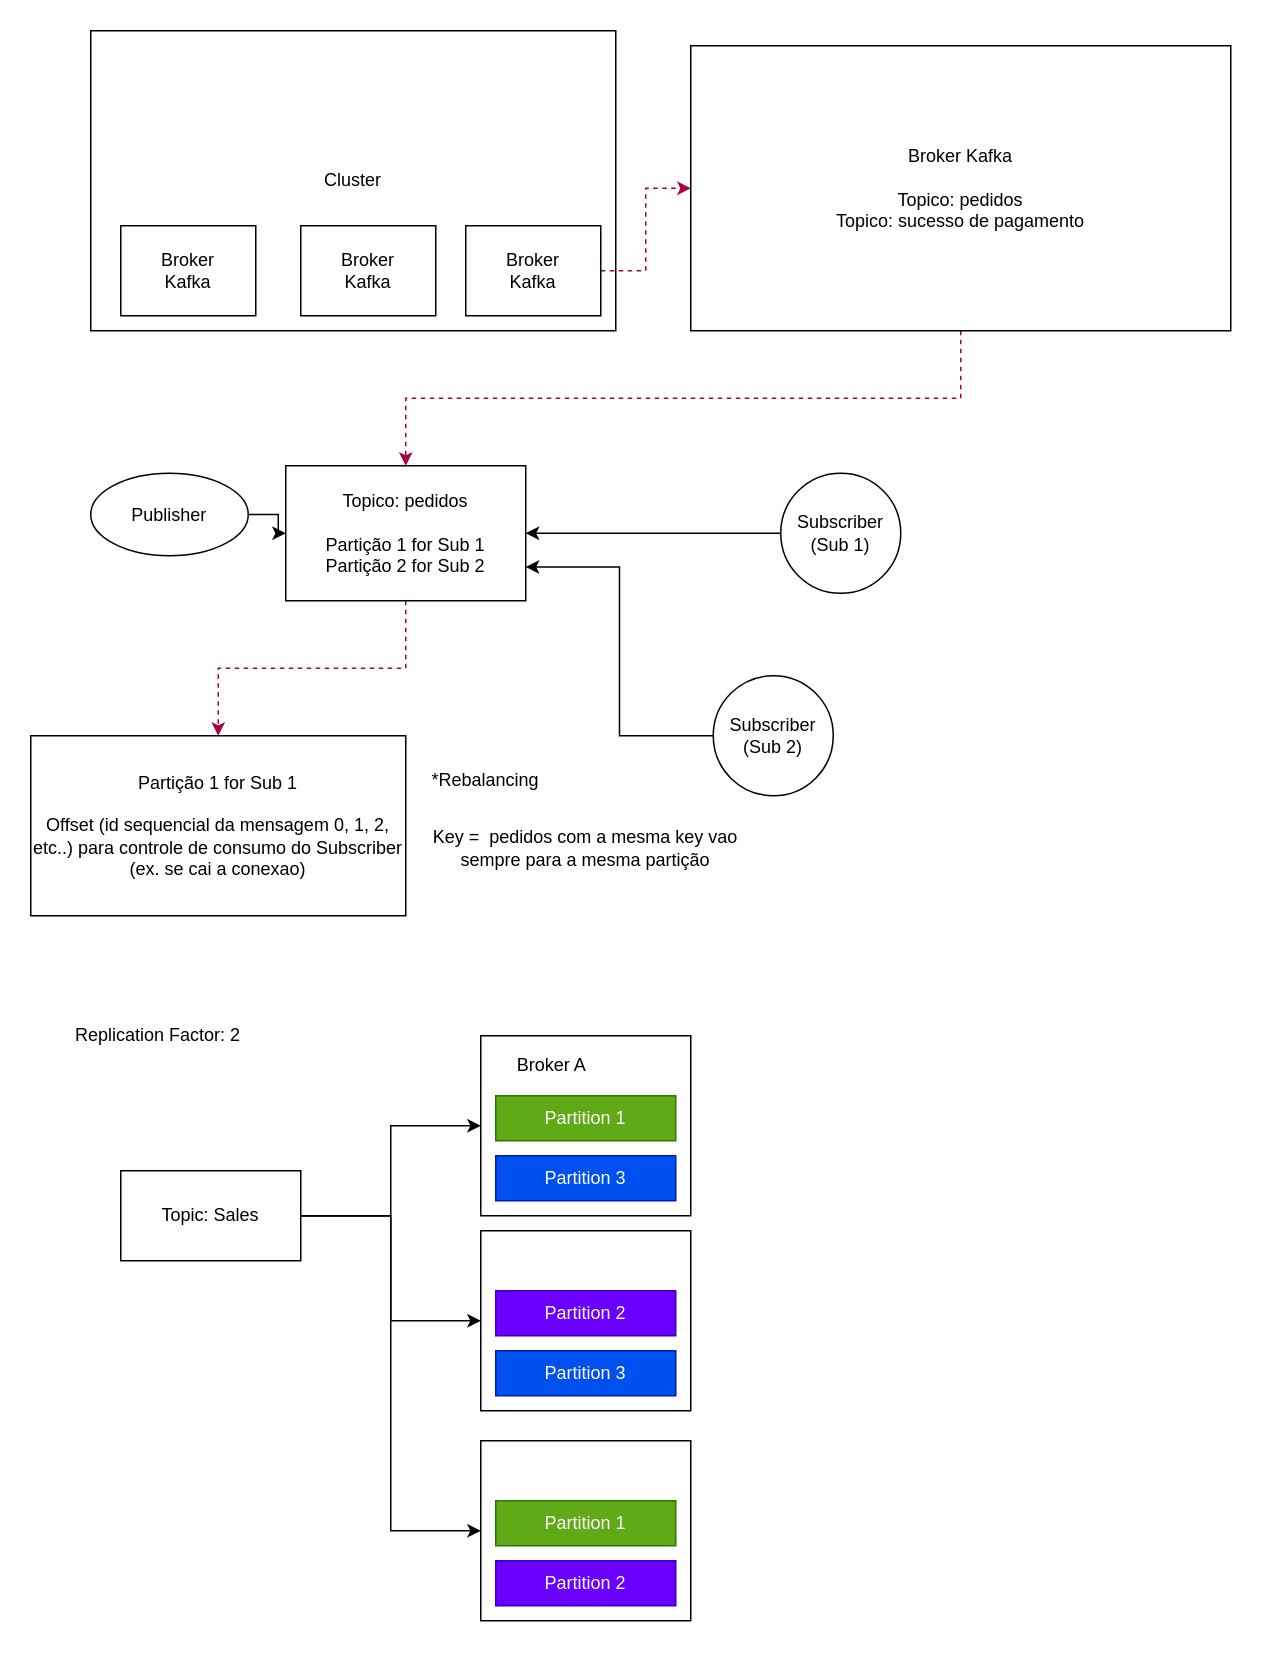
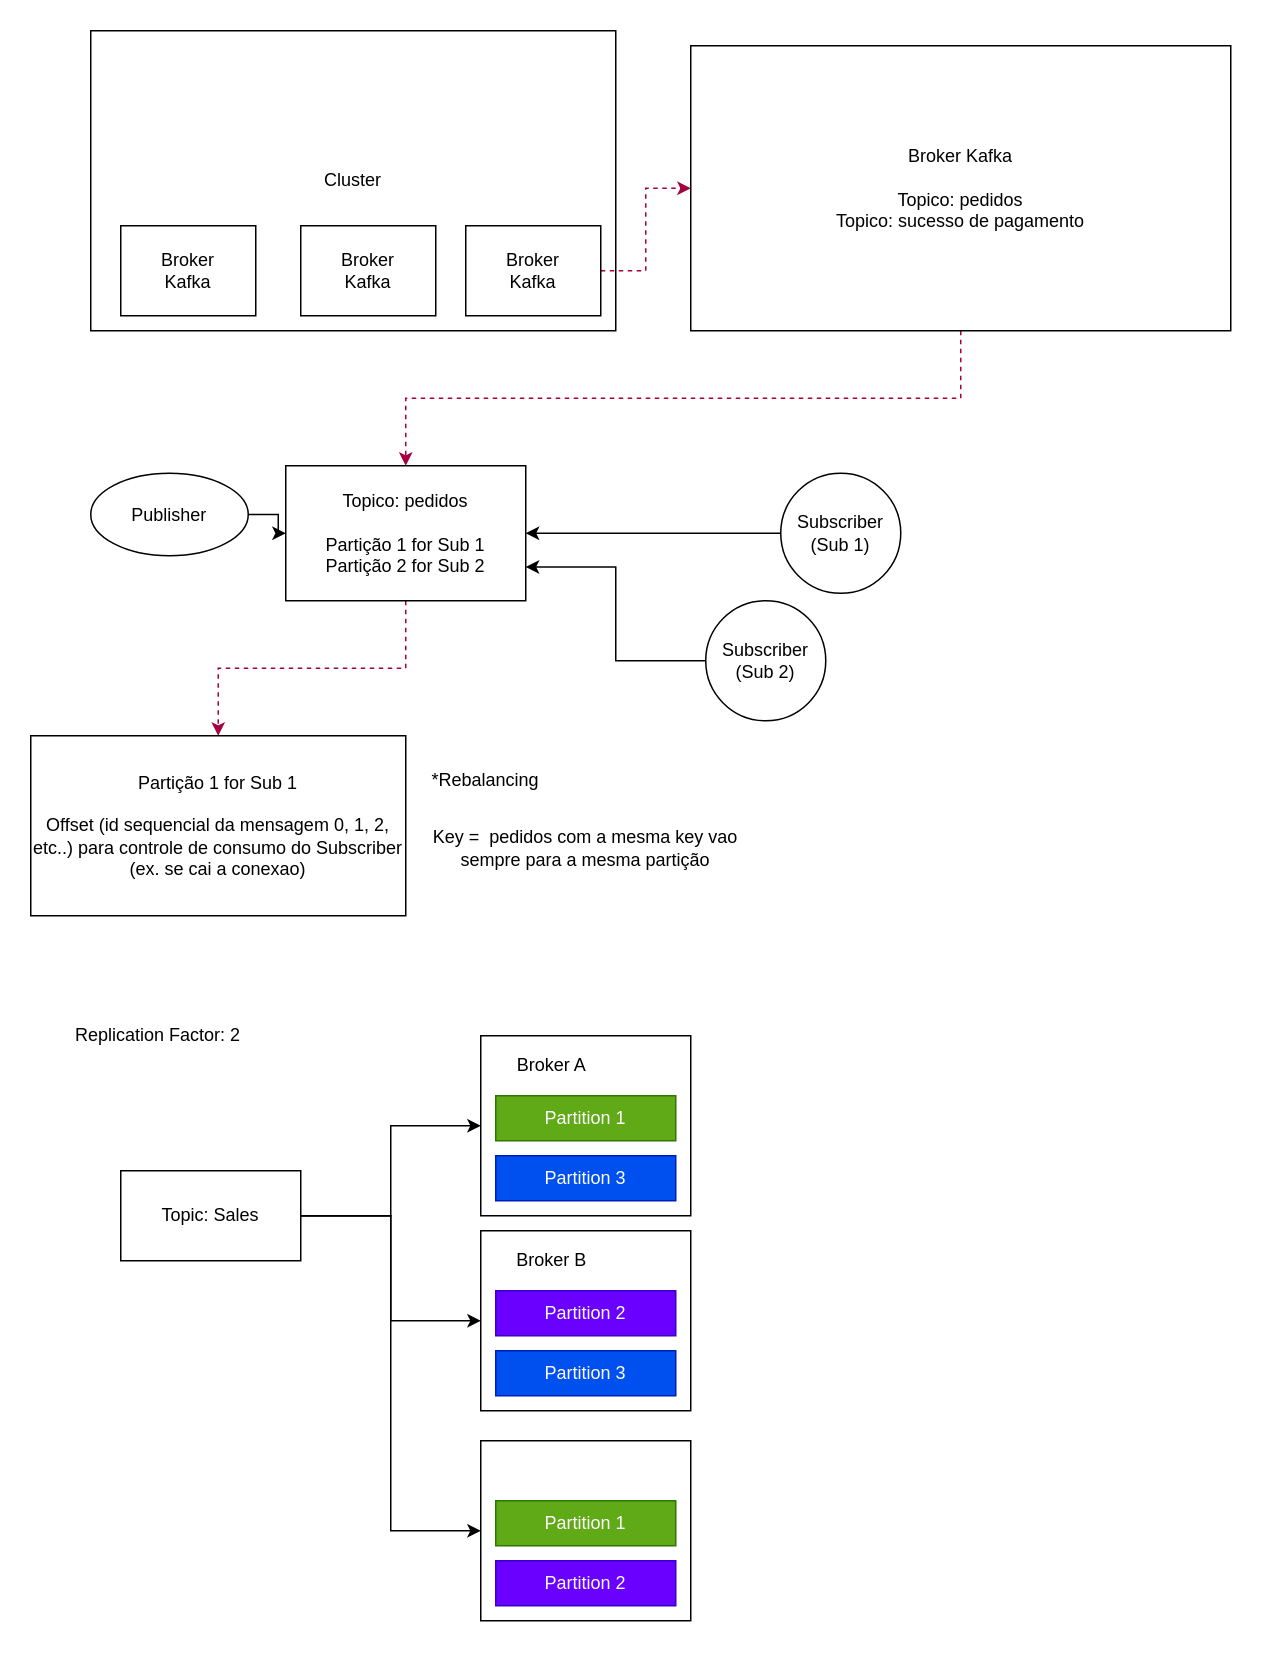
(773, 736) -> (766, 661)
none -> (552, 1261)
